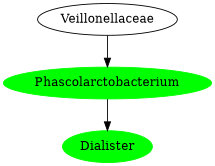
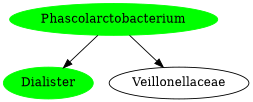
(107, 47) -> (143, 48)
